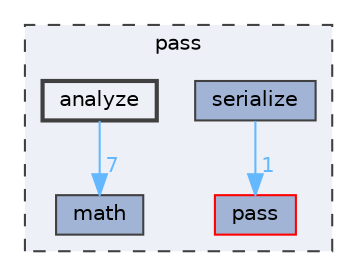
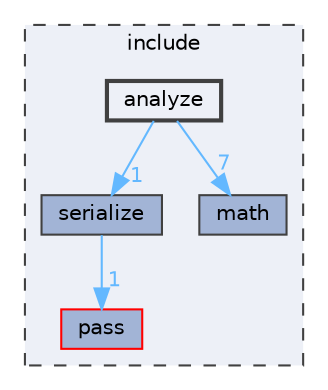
(179, 45) -> (164, 45)
none -> (138, 149)
